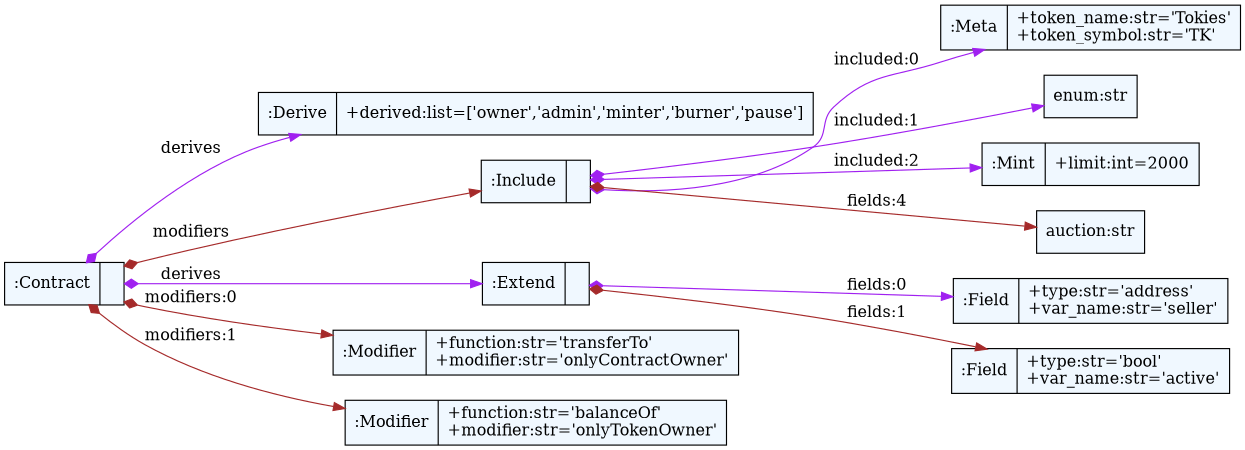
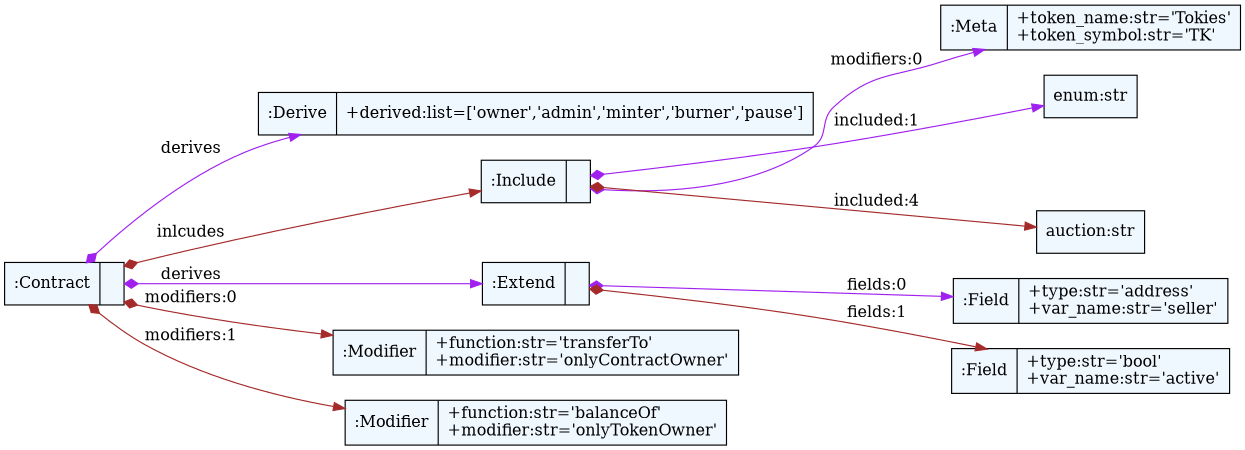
(877, 60) -> (877, 60)
(1091, 164) -> none
(877, 202) -> (877, 202)
(191, 233) -> (191, 233)
